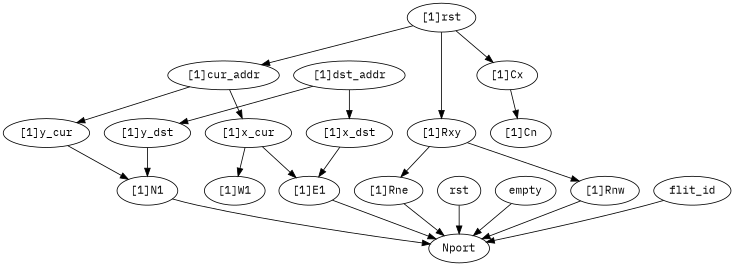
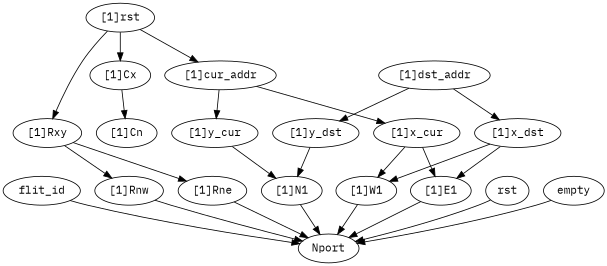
none -> (444, 161)
none -> (350, 216)
